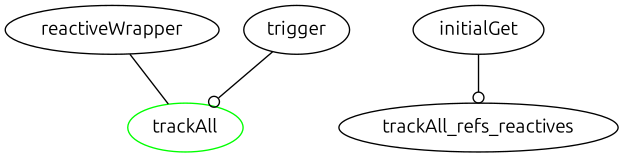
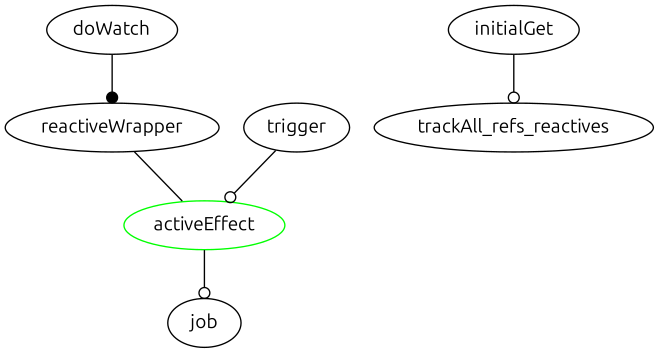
none -> (112, 30)
(185, 128) -> (204, 225)
none -> (204, 323)
